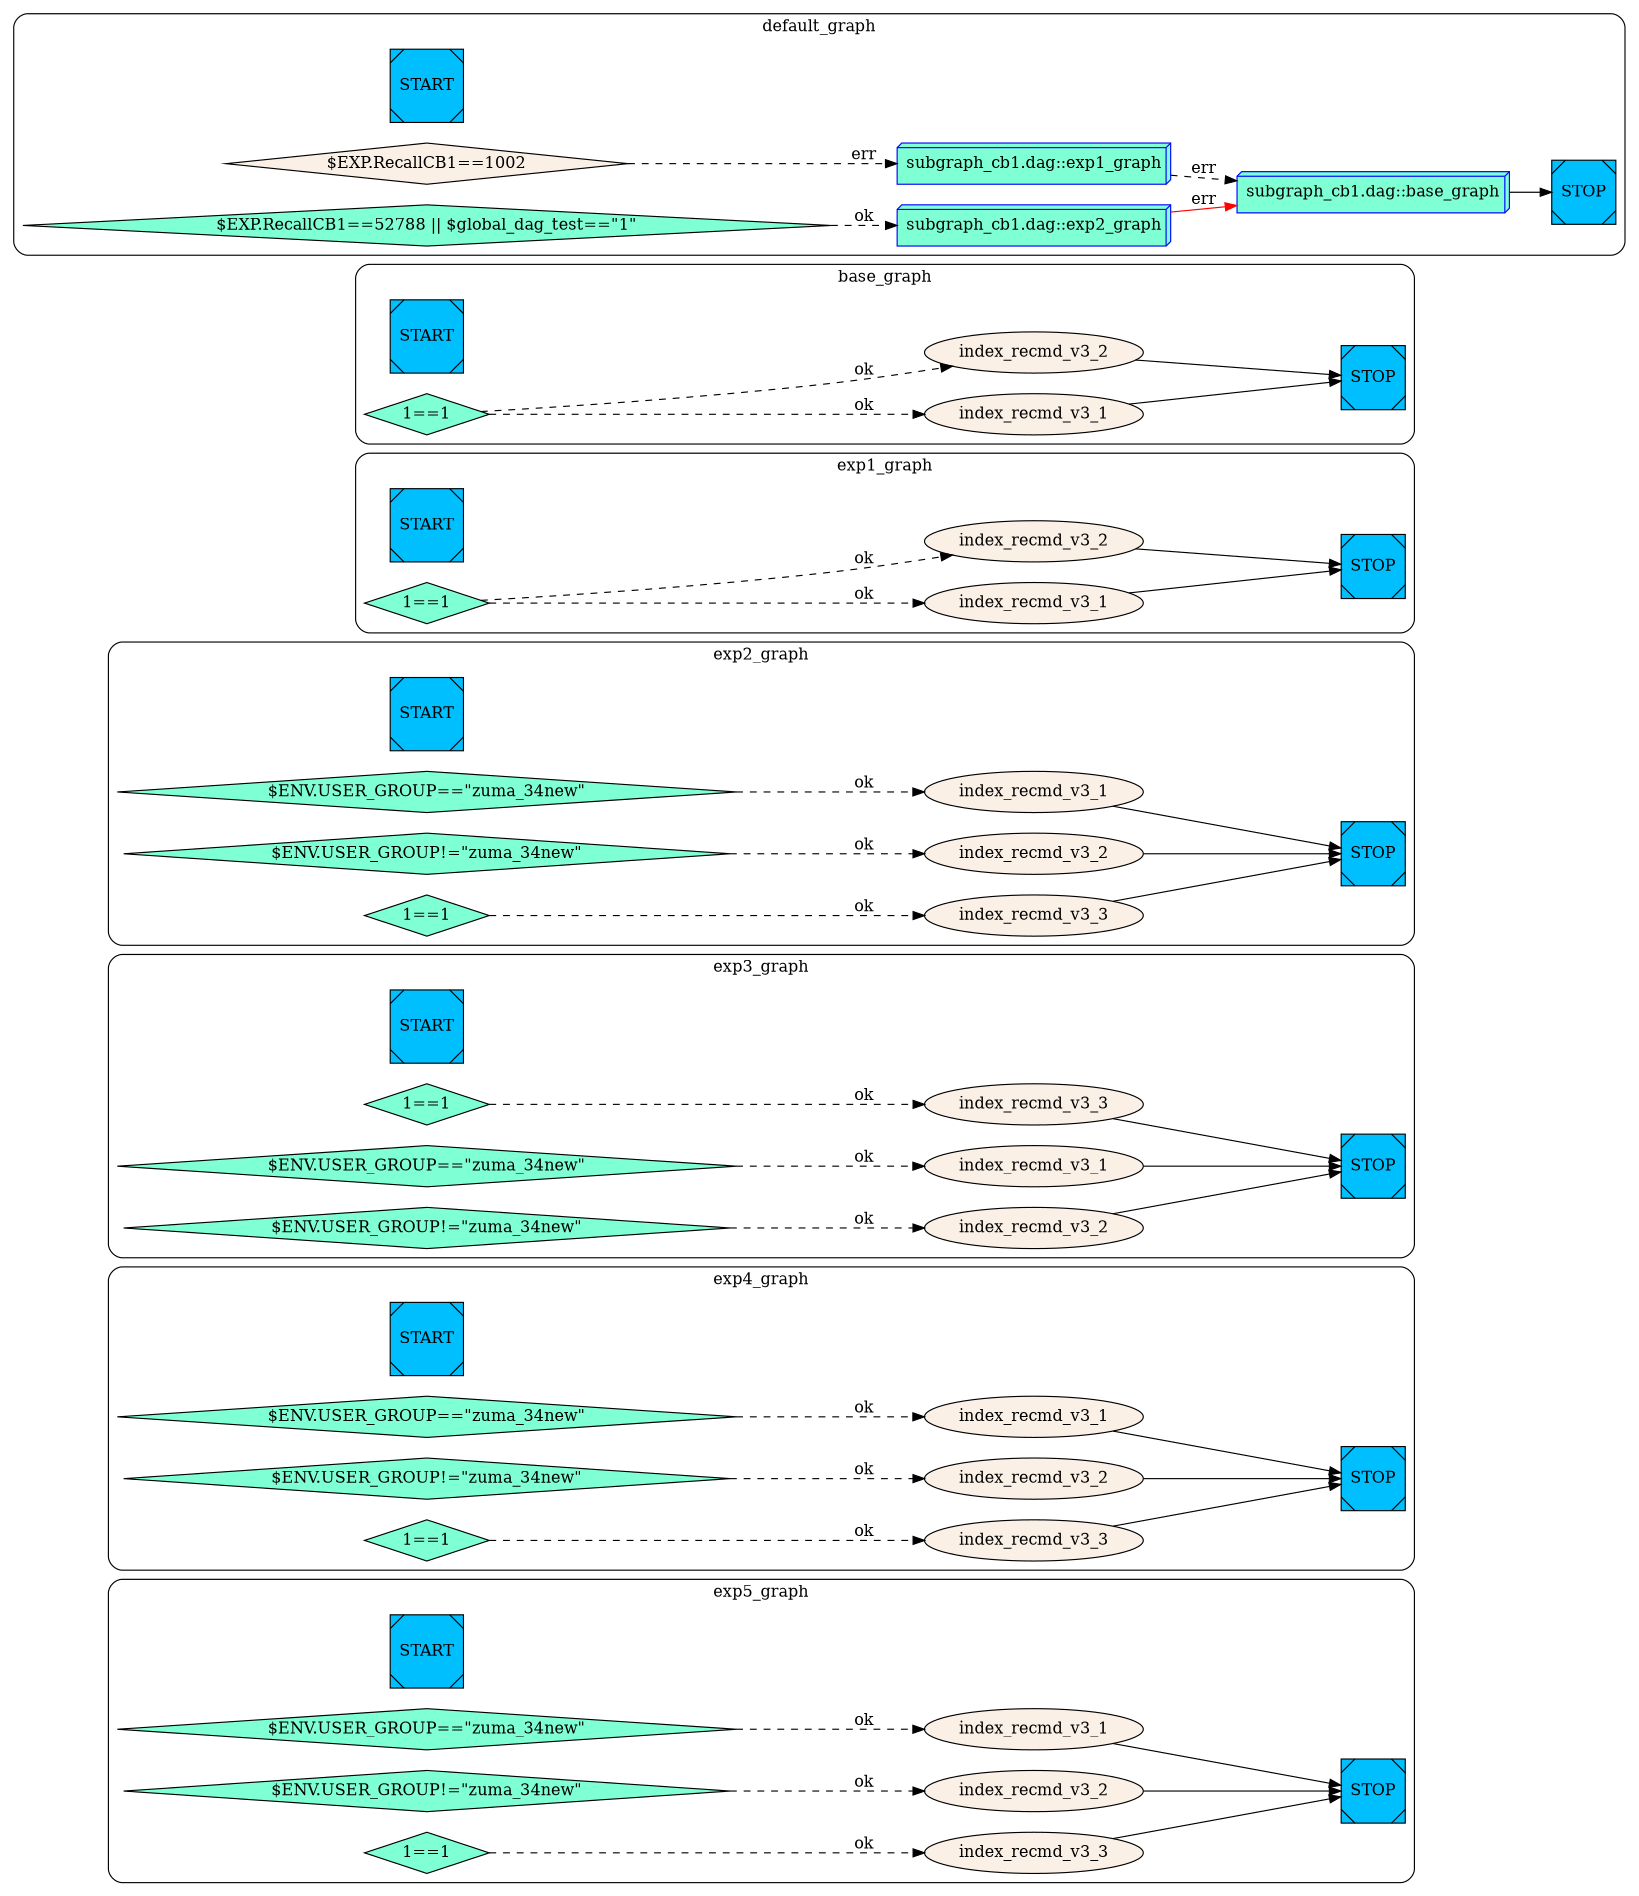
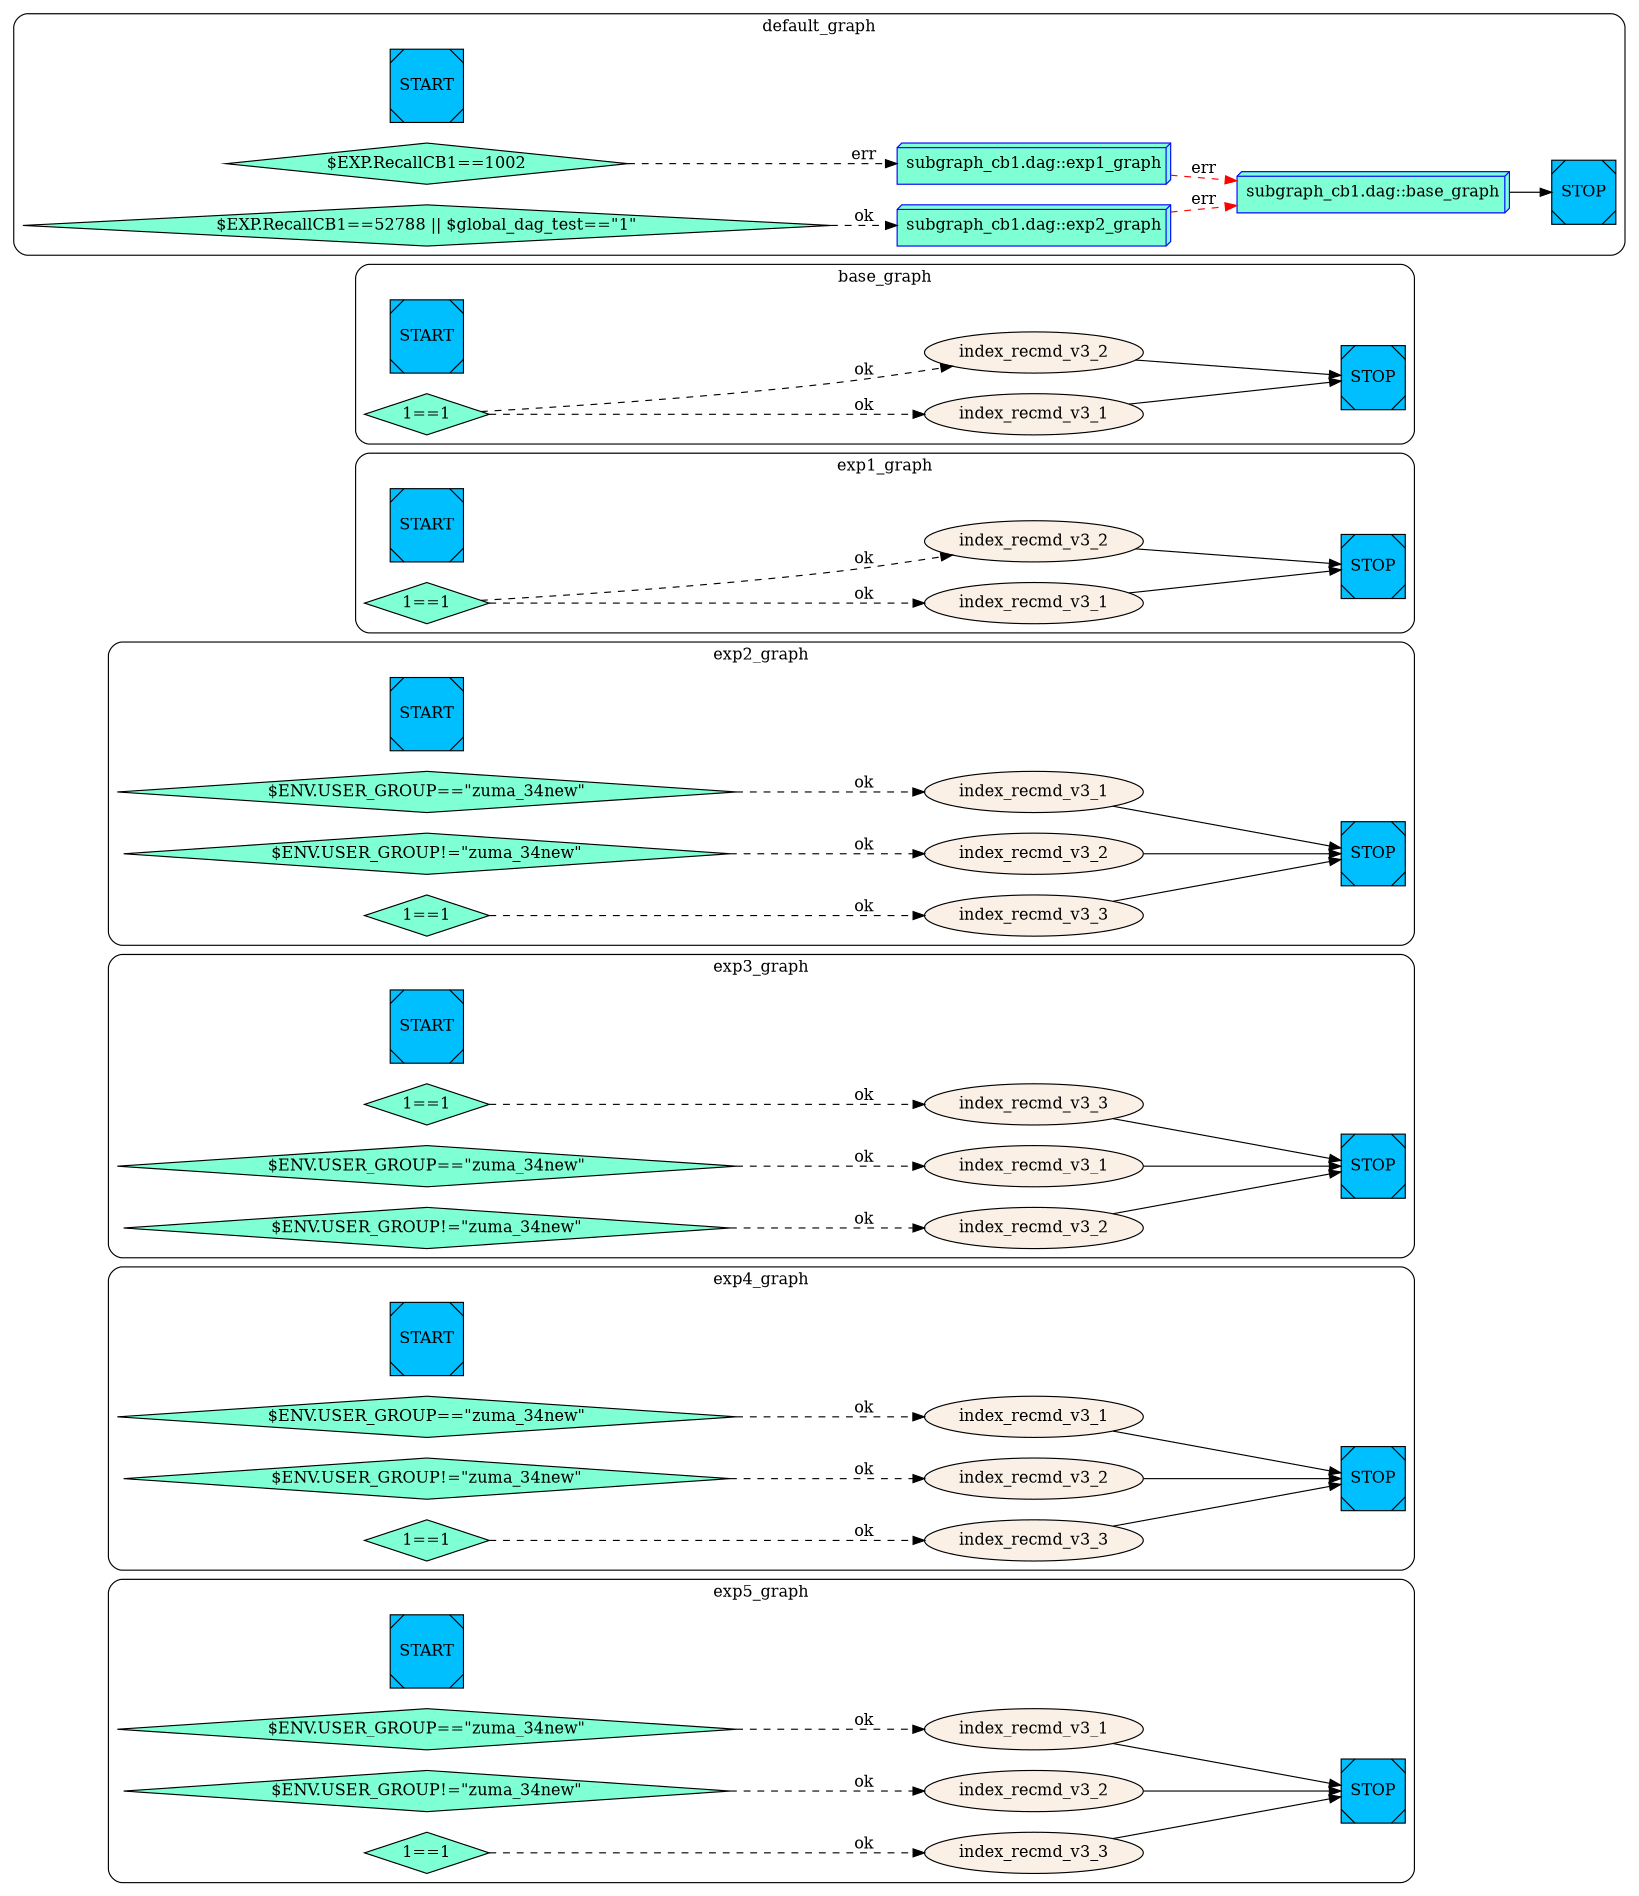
(427, 164) -> (427, 164)
(1198, 177) -> (1198, 177)
(1198, 209) -> (1198, 209)
